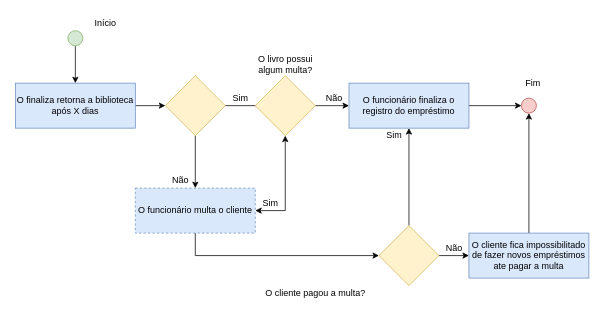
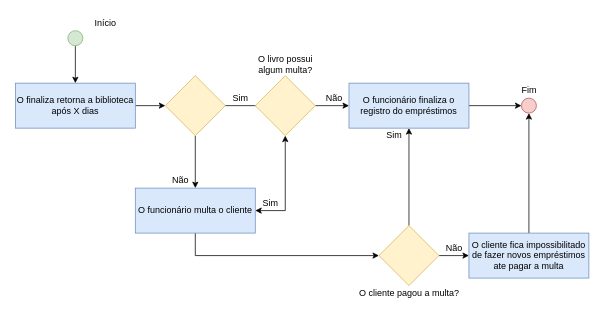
(533, 83) -> (529, 90)
(409, 105) -> (409, 105)
(195, 210) -> (195, 210)
(315, 293) -> (409, 293)
